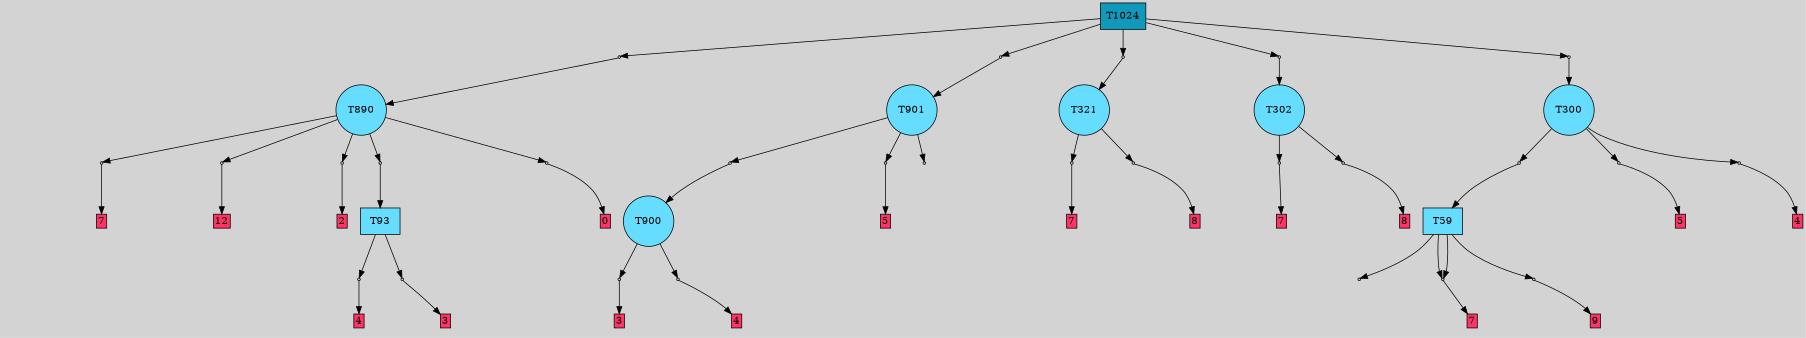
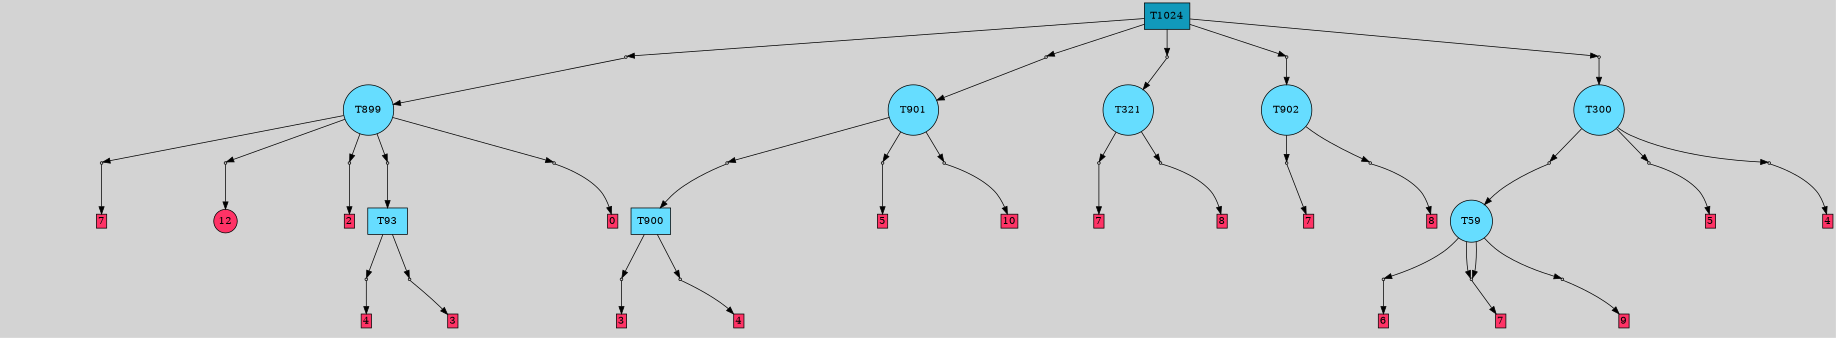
(361, 110) -> (368, 110)
(1279, 110) -> (1287, 110)
(222, 221) -> (225, 221)
(649, 221) -> (651, 221)
none -> (1009, 221)
(1443, 221) -> (1471, 221)
none -> (1383, 321)
